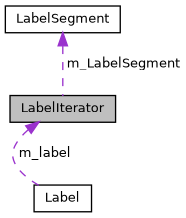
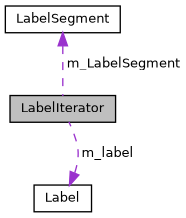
(14, 160) -> (78, 147)
